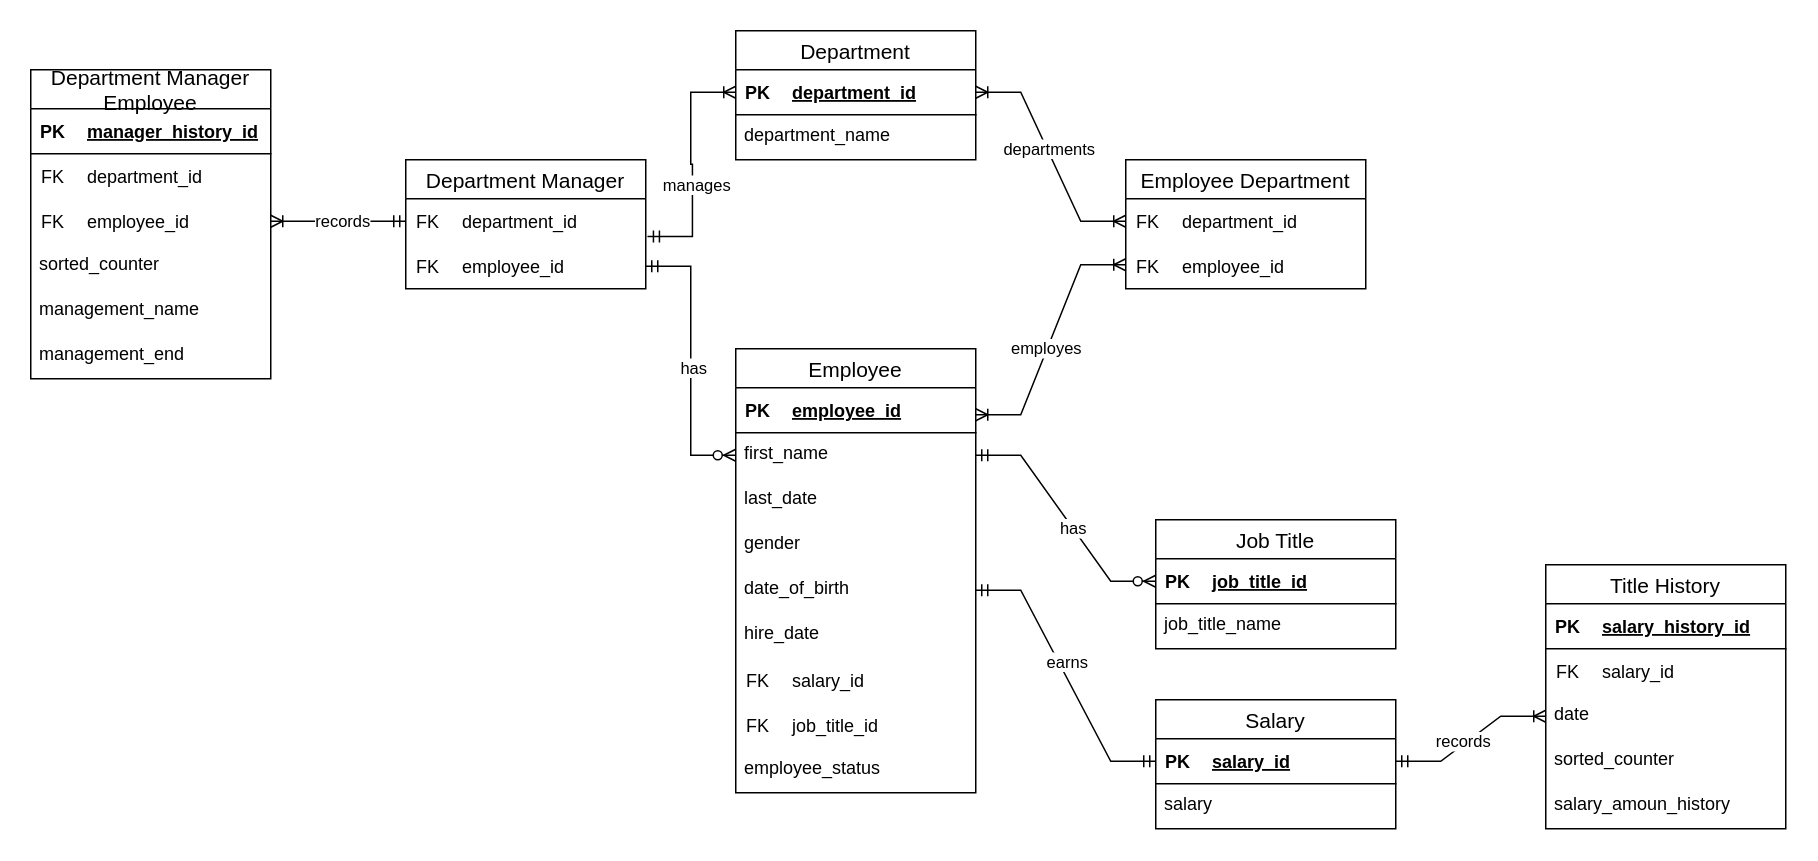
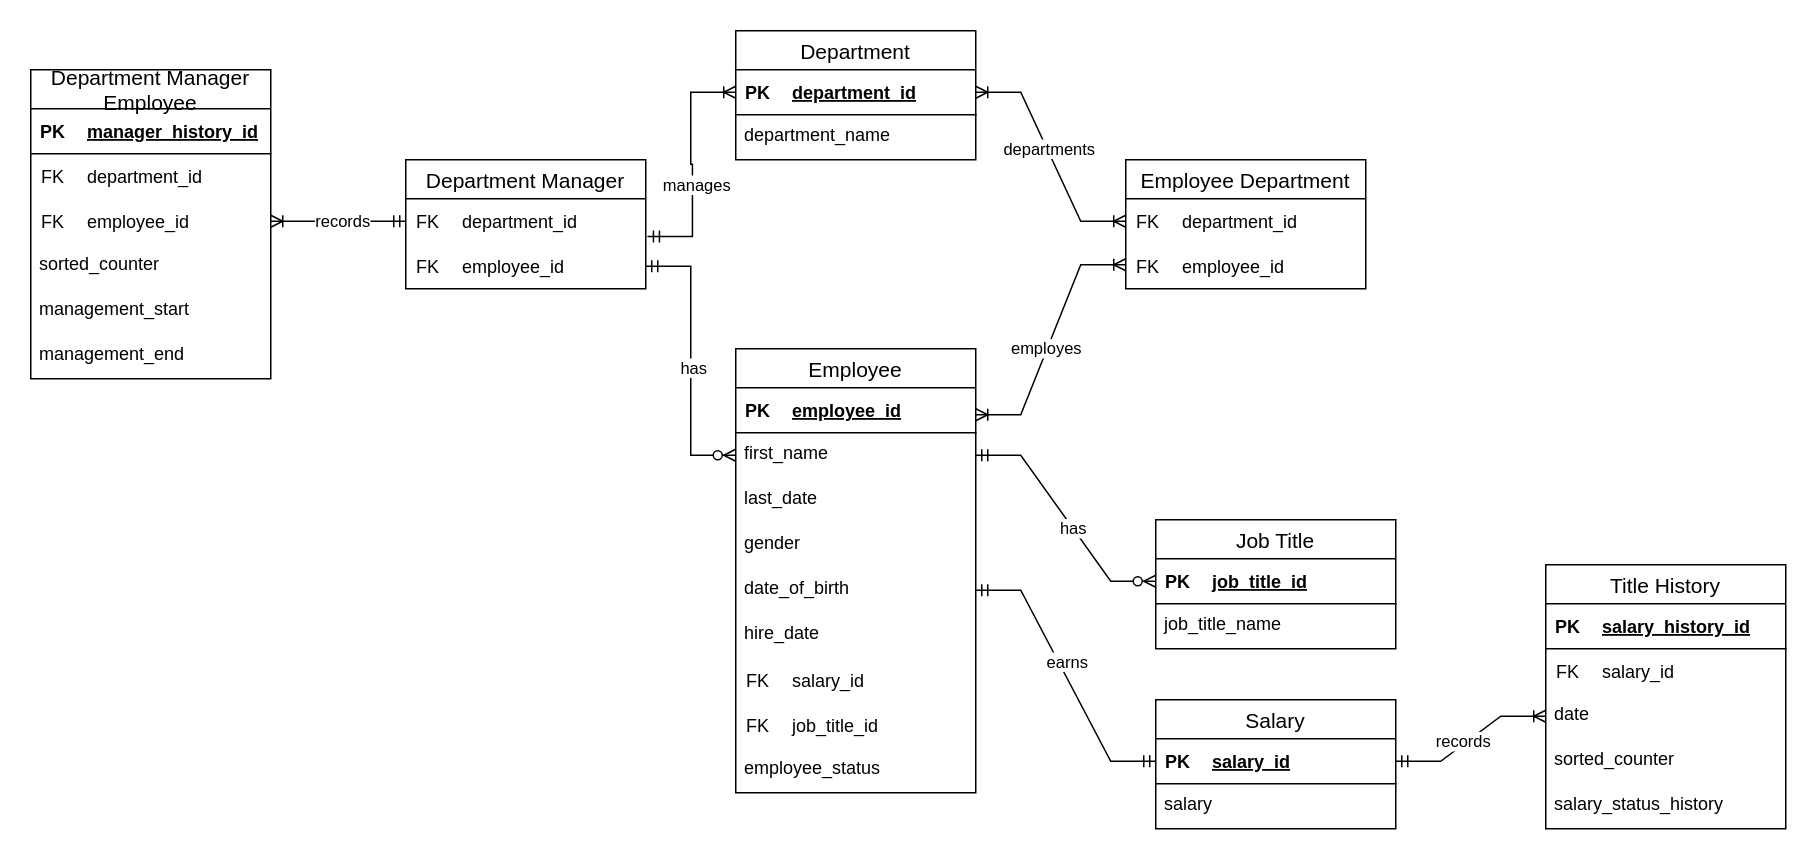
(115, 309) -> (120, 309)
(1650, 804) -> (1655, 804)
